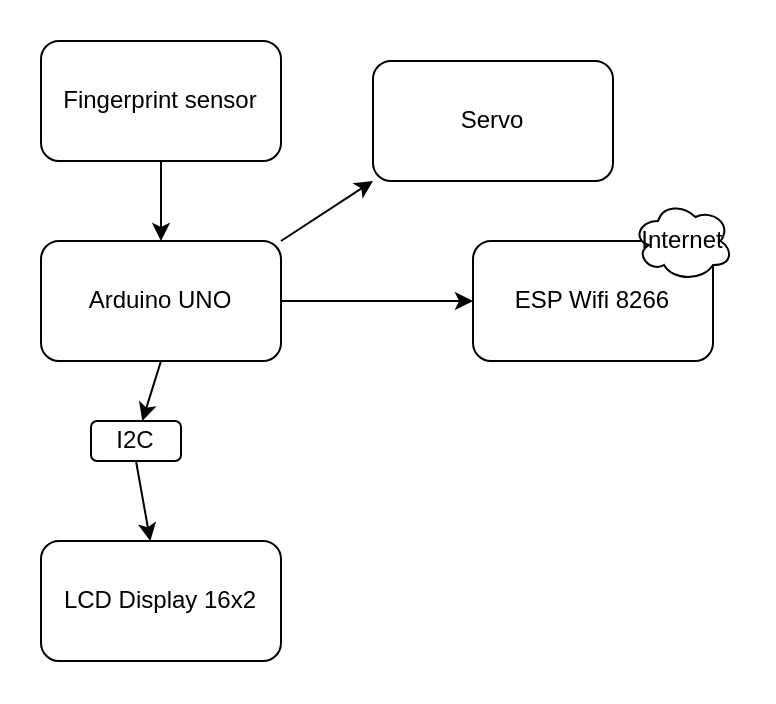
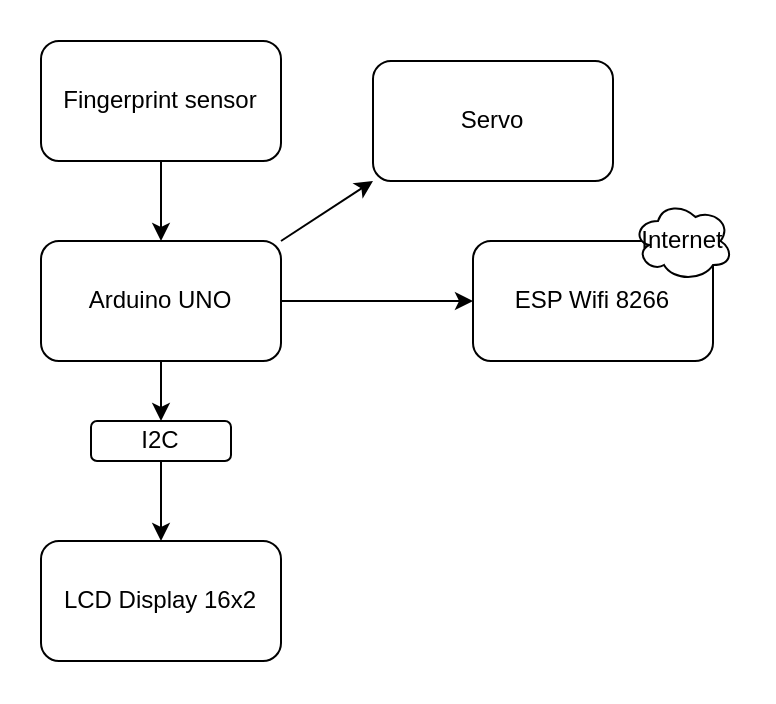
(136, 441) -> (161, 441)
